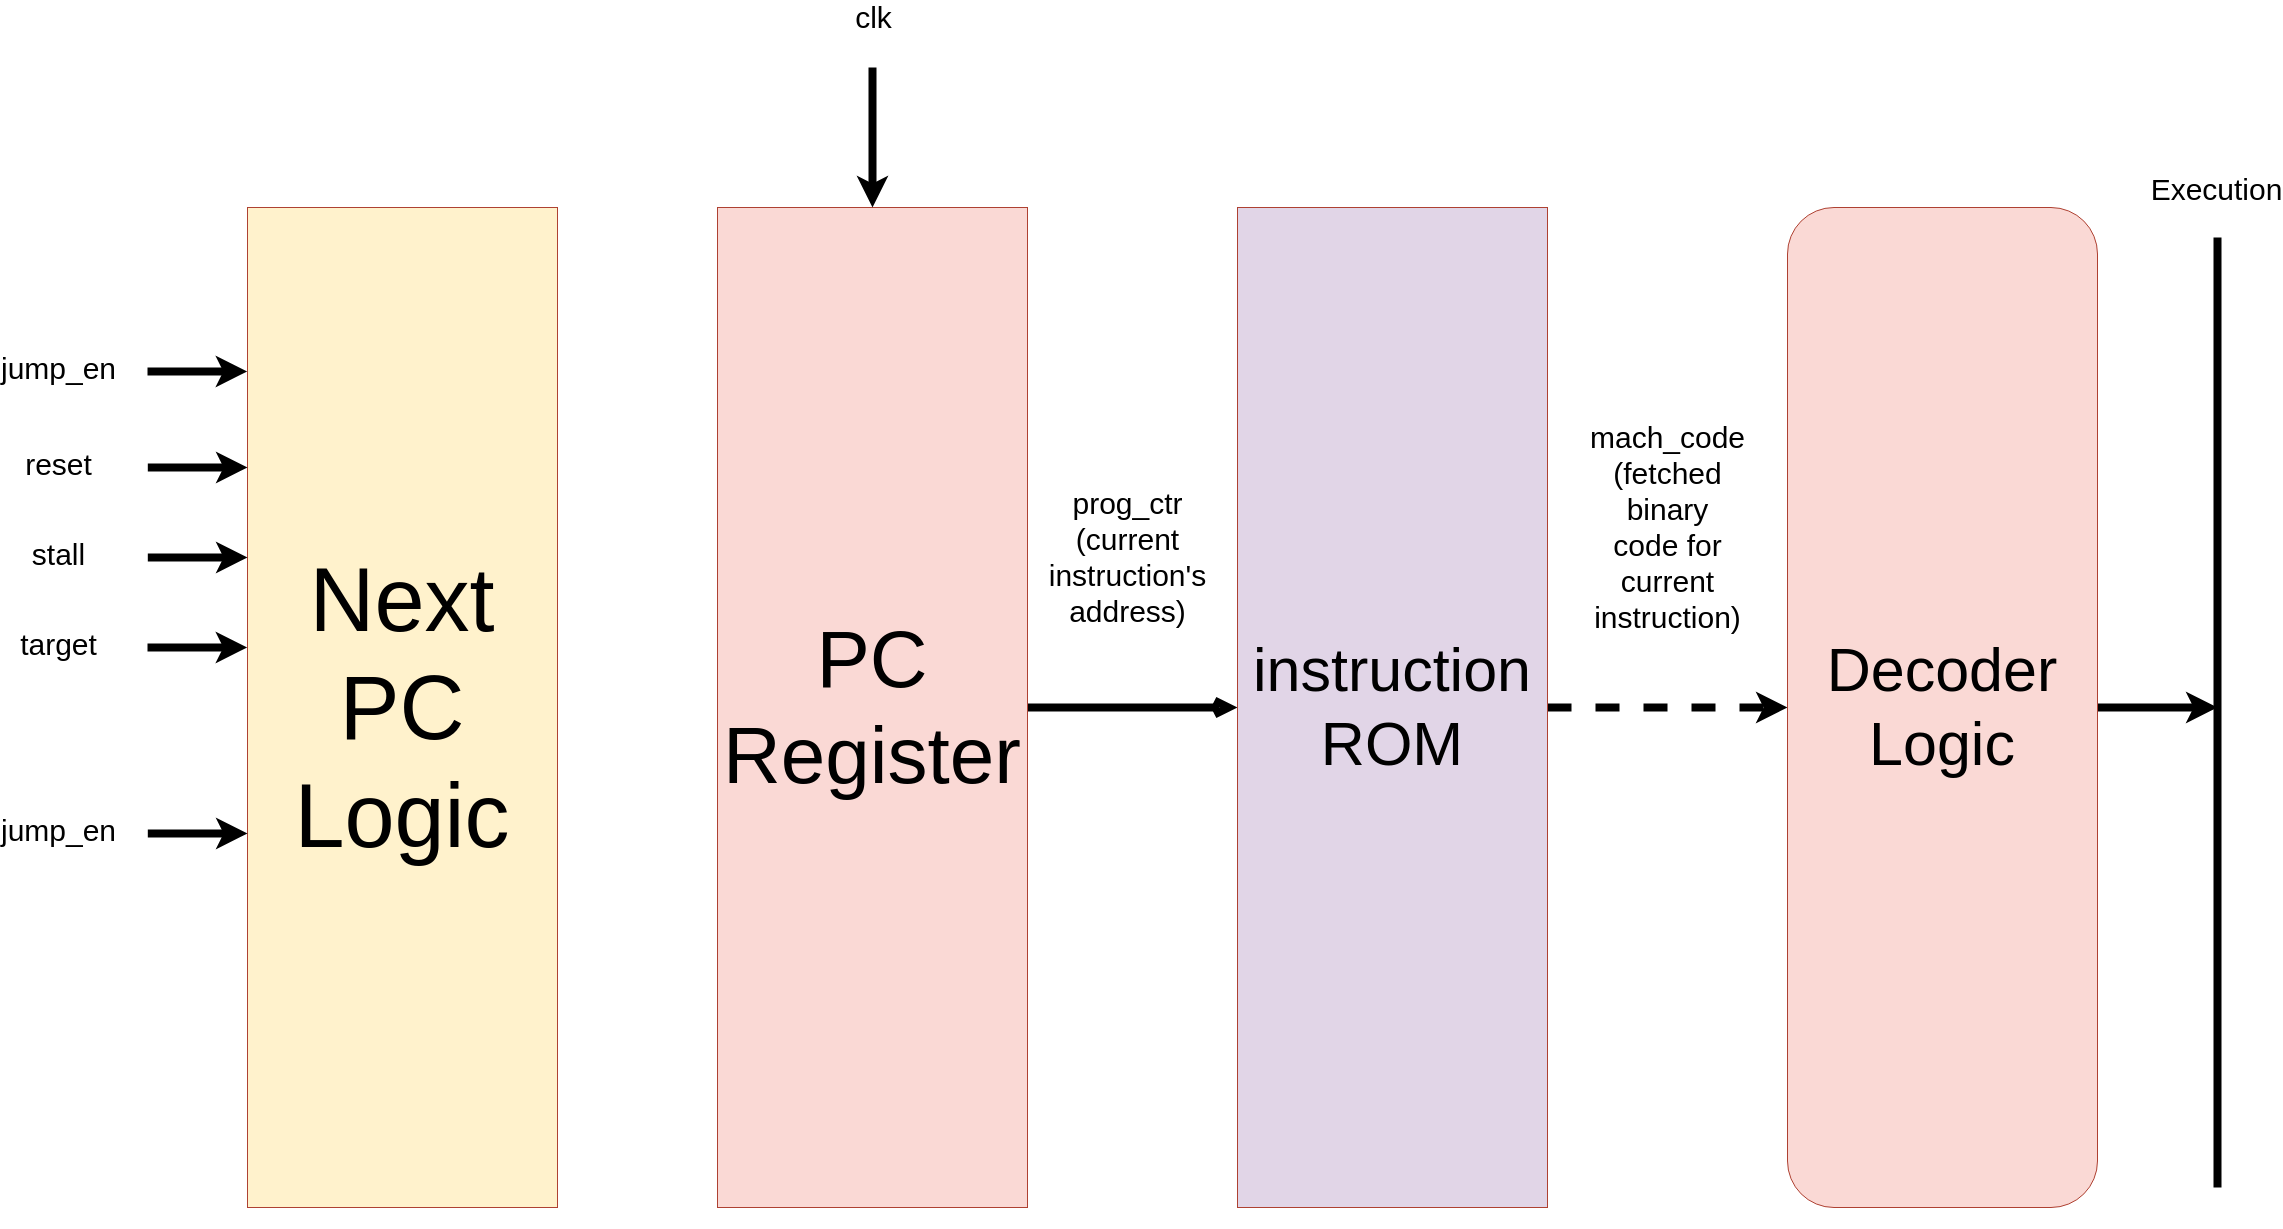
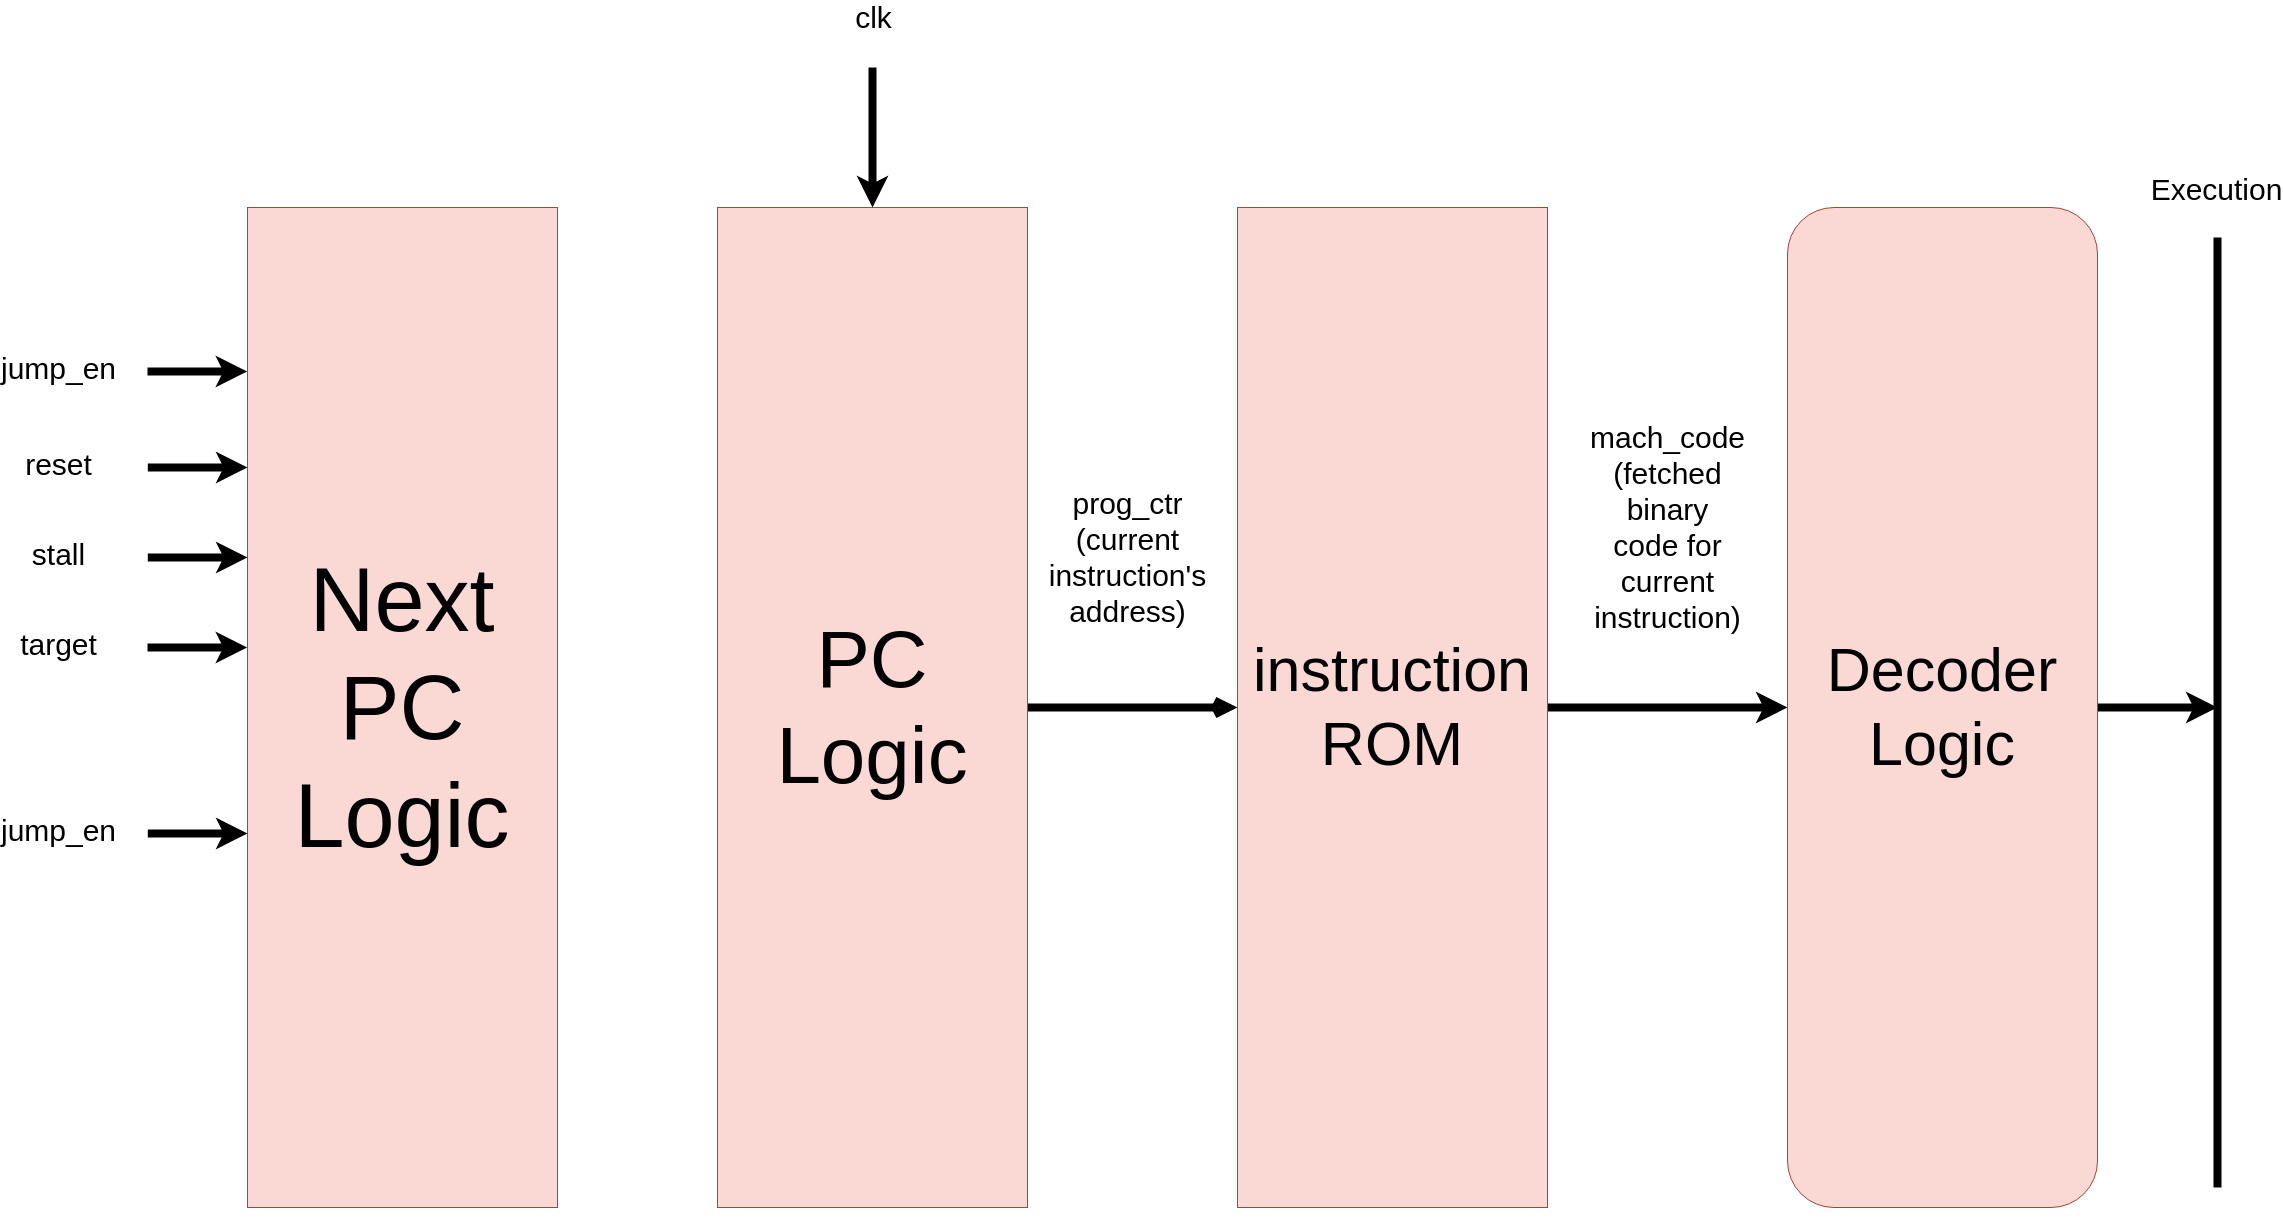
(403, 708) -> (403, 708)
(873, 708) -> (873, 708)
(1393, 708) -> (1393, 708)
(1583, 708) -> (1583, 708)
